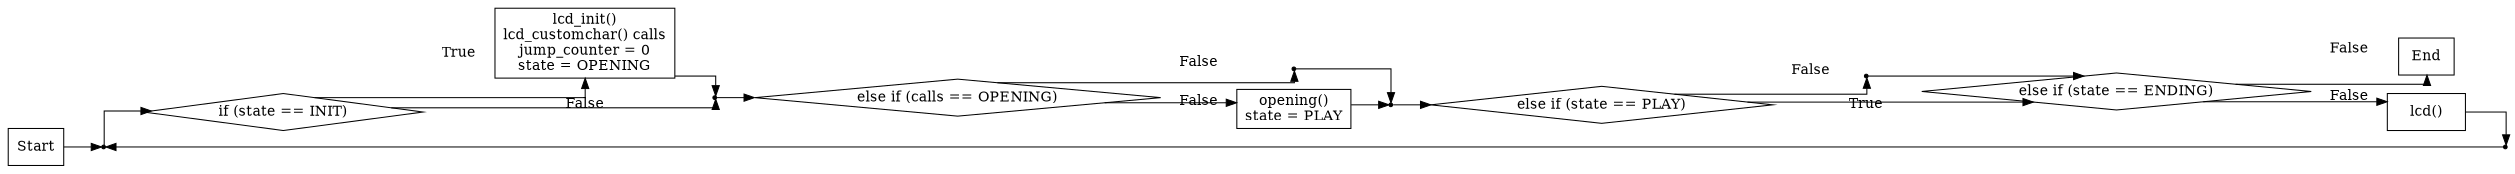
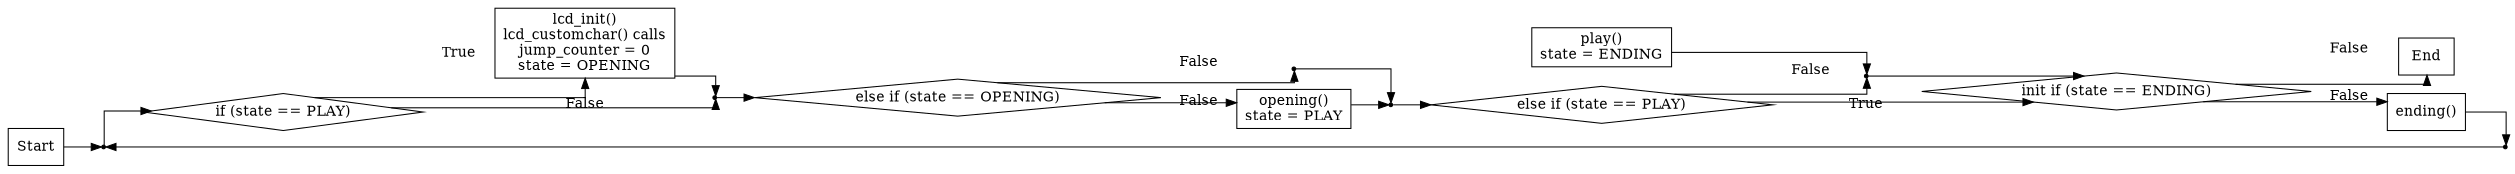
none -> (1602, 47)
(2117, 91) -> (2117, 91)
(958, 98) -> (958, 98)
(283, 112) -> (283, 112)
(2426, 112) -> (2426, 112)
